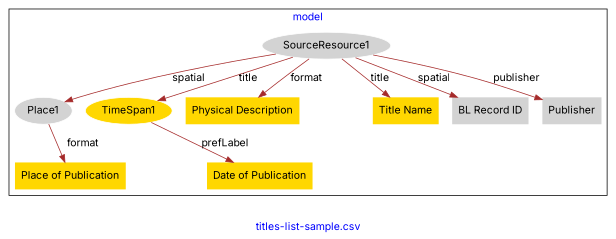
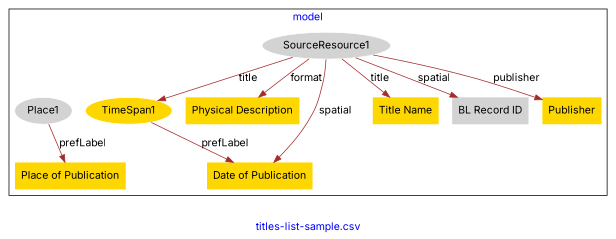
(173, 73) -> (313, 113)
(572, 111) -> (572, 111)
(83, 143) -> (83, 143)
